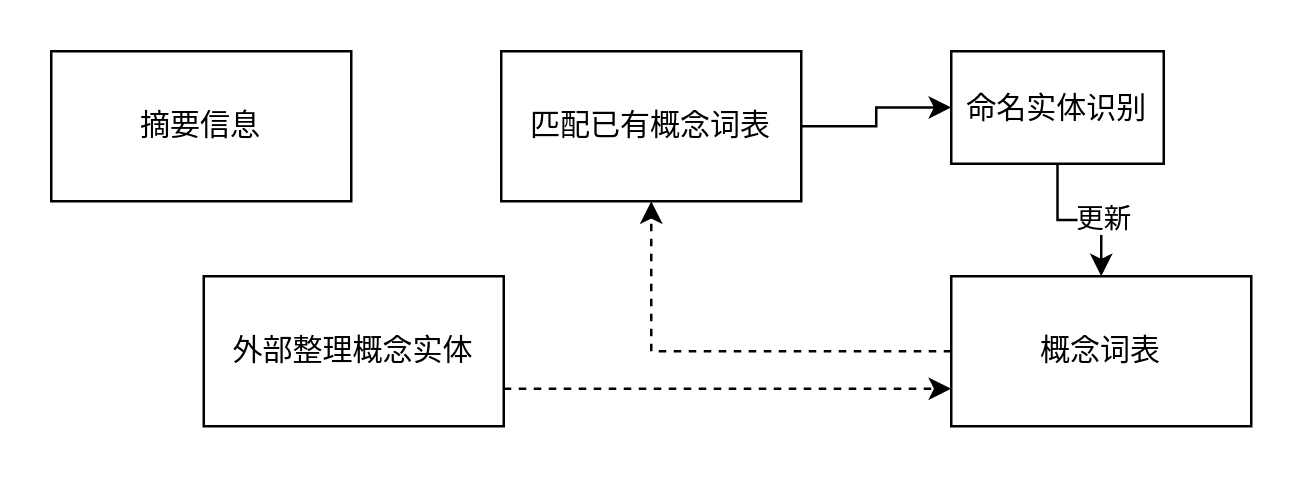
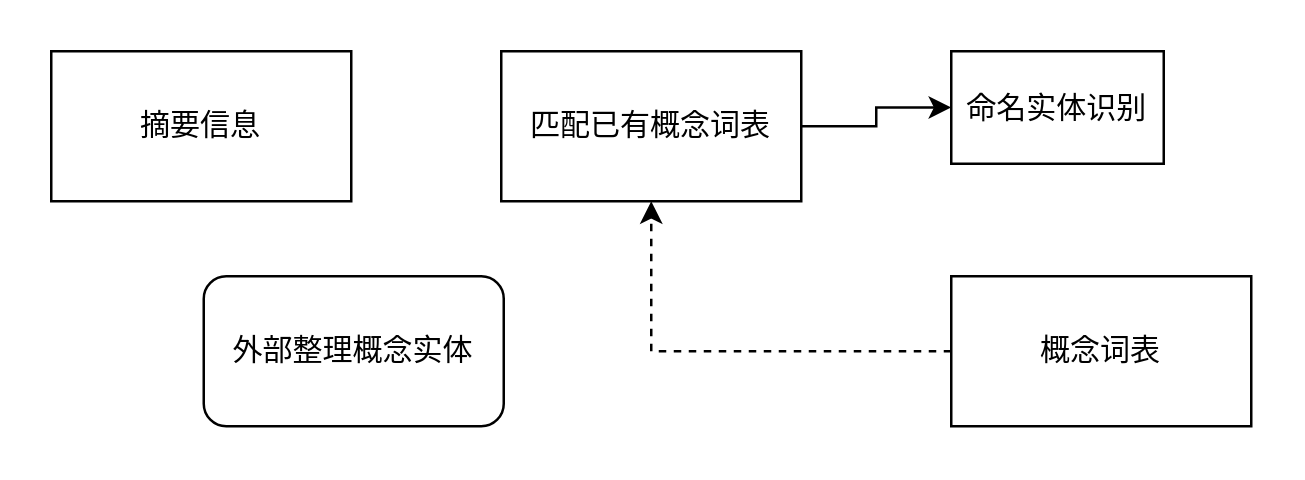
(1071, 220) -> none
(354, 351) -> (354, 351)
(719, 389) -> none
